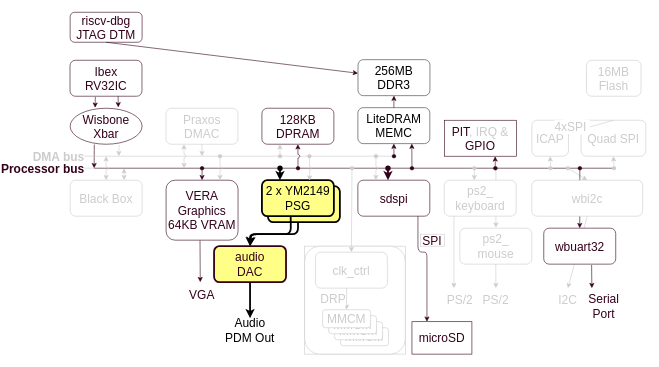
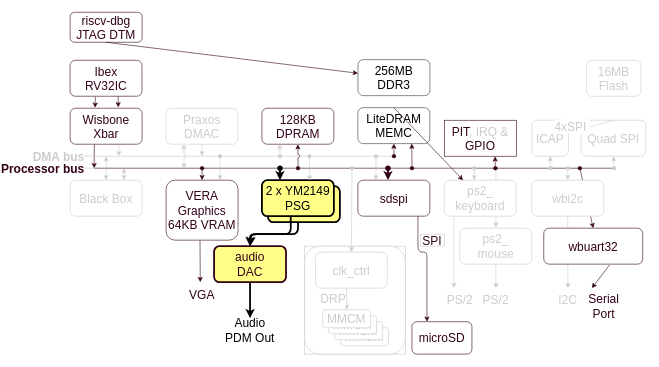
(394, 102) -> (418, 133)
(106, 126) -> (106, 126)
(587, 198) -> (568, 198)
(580, 246) -> (593, 246)
(442, 338) -> (442, 338)
